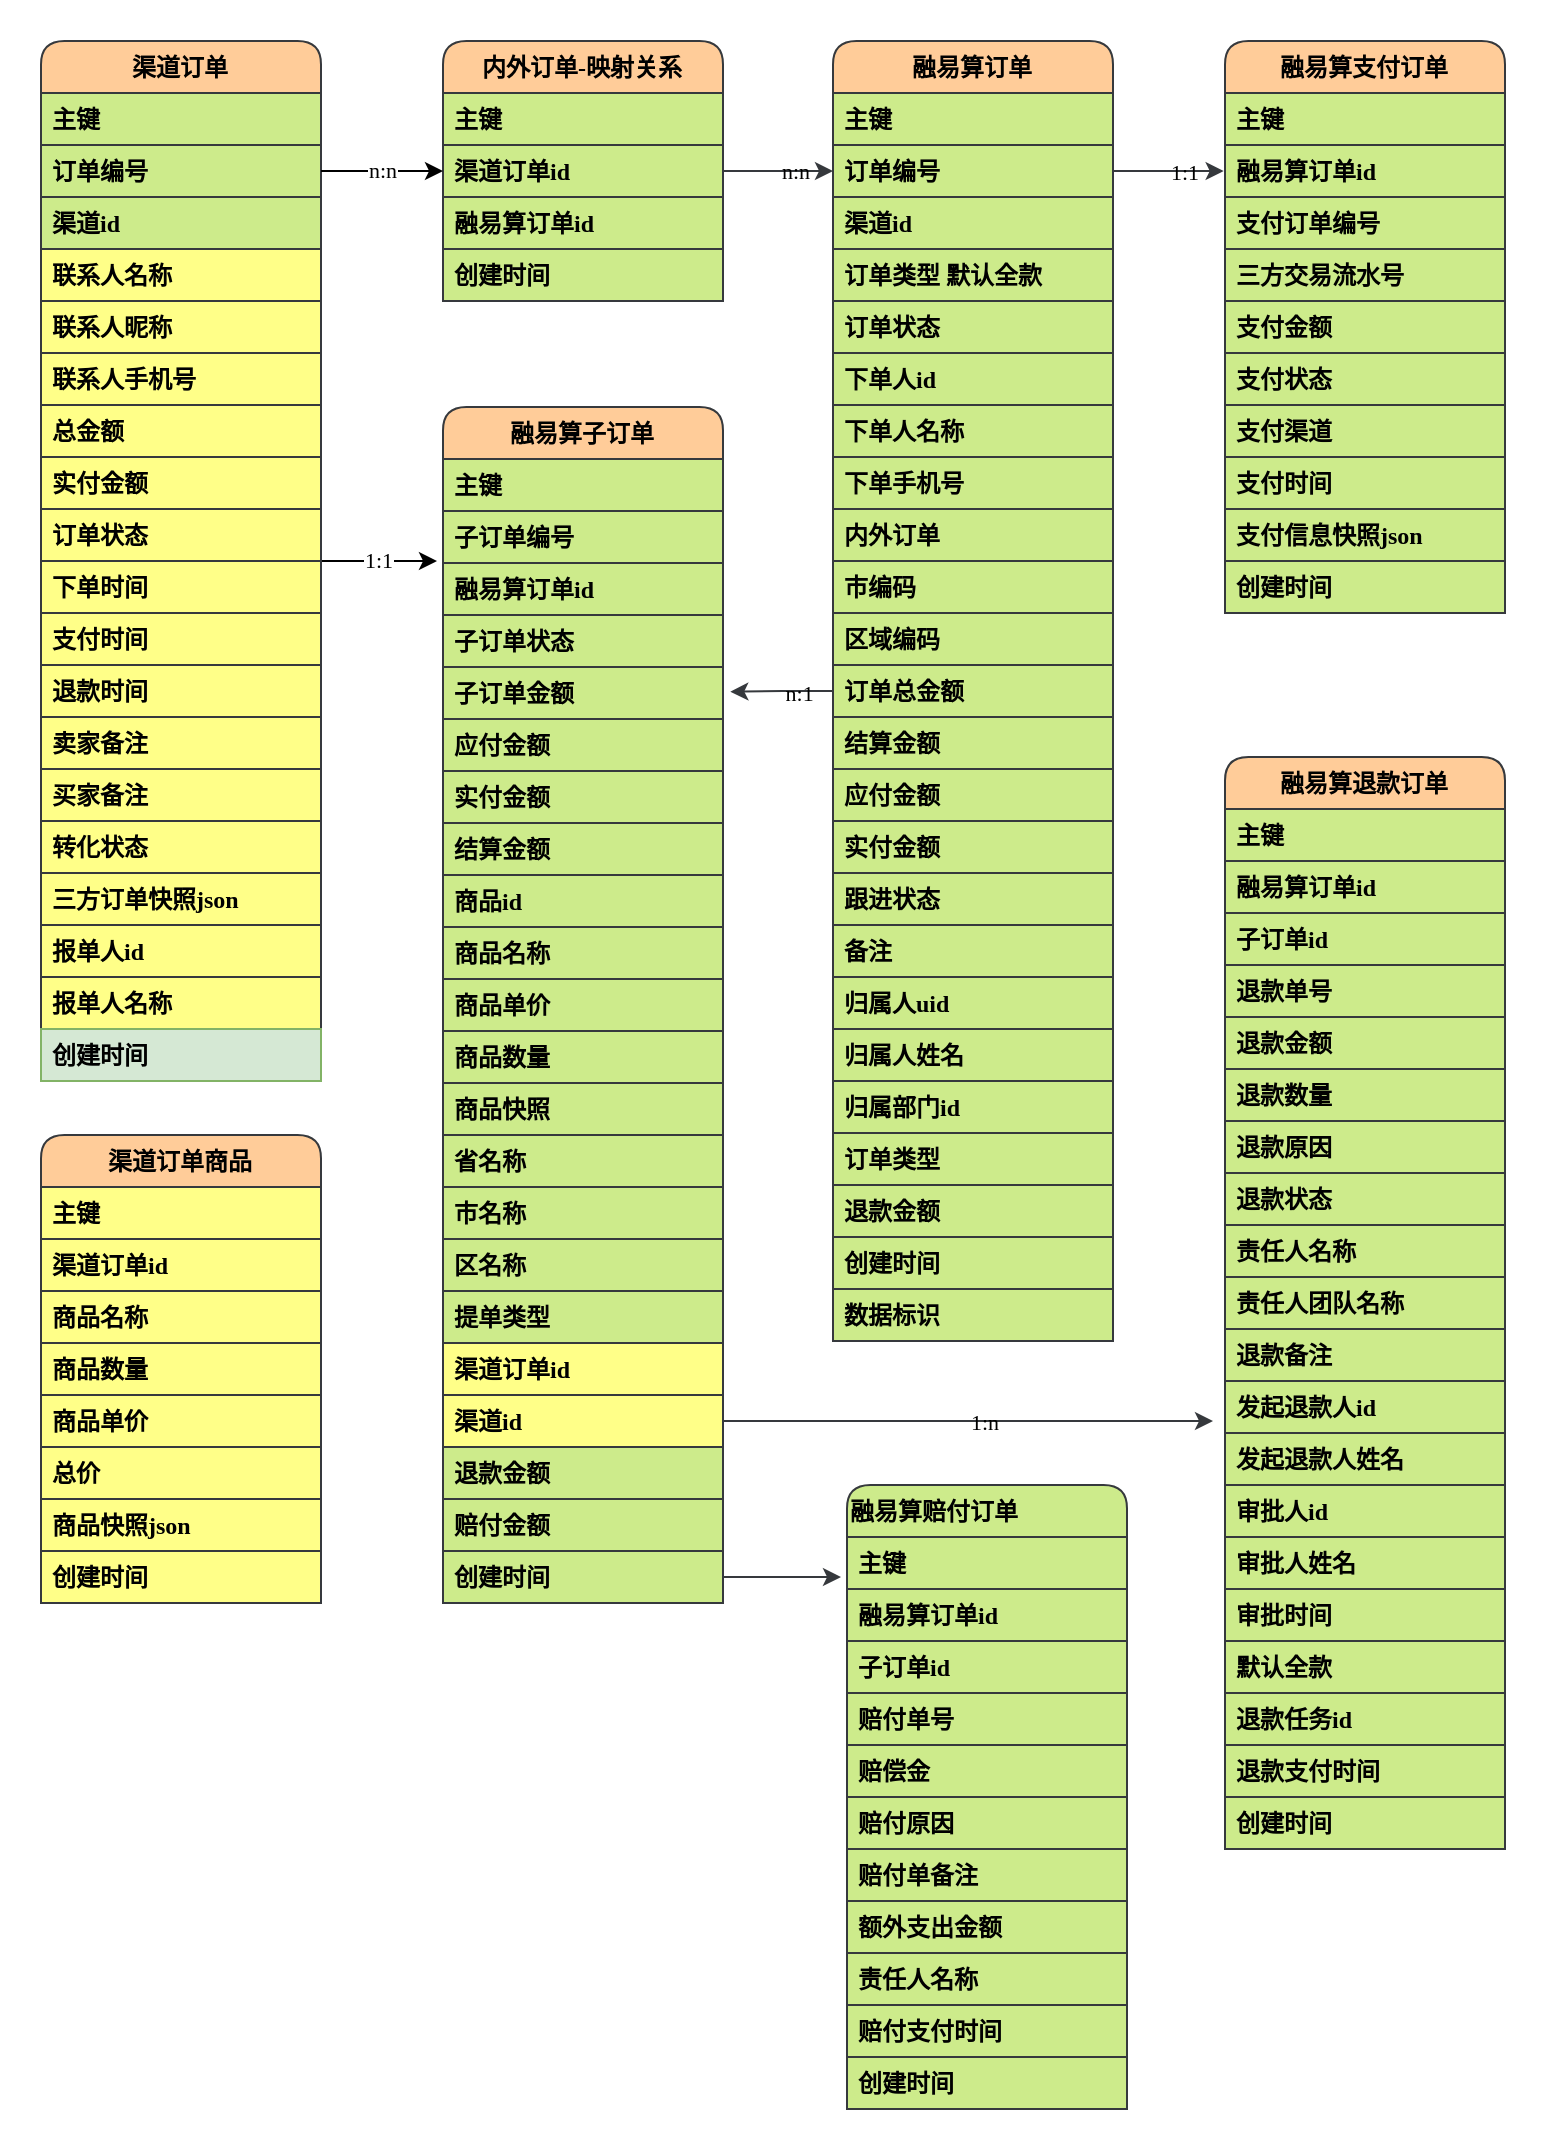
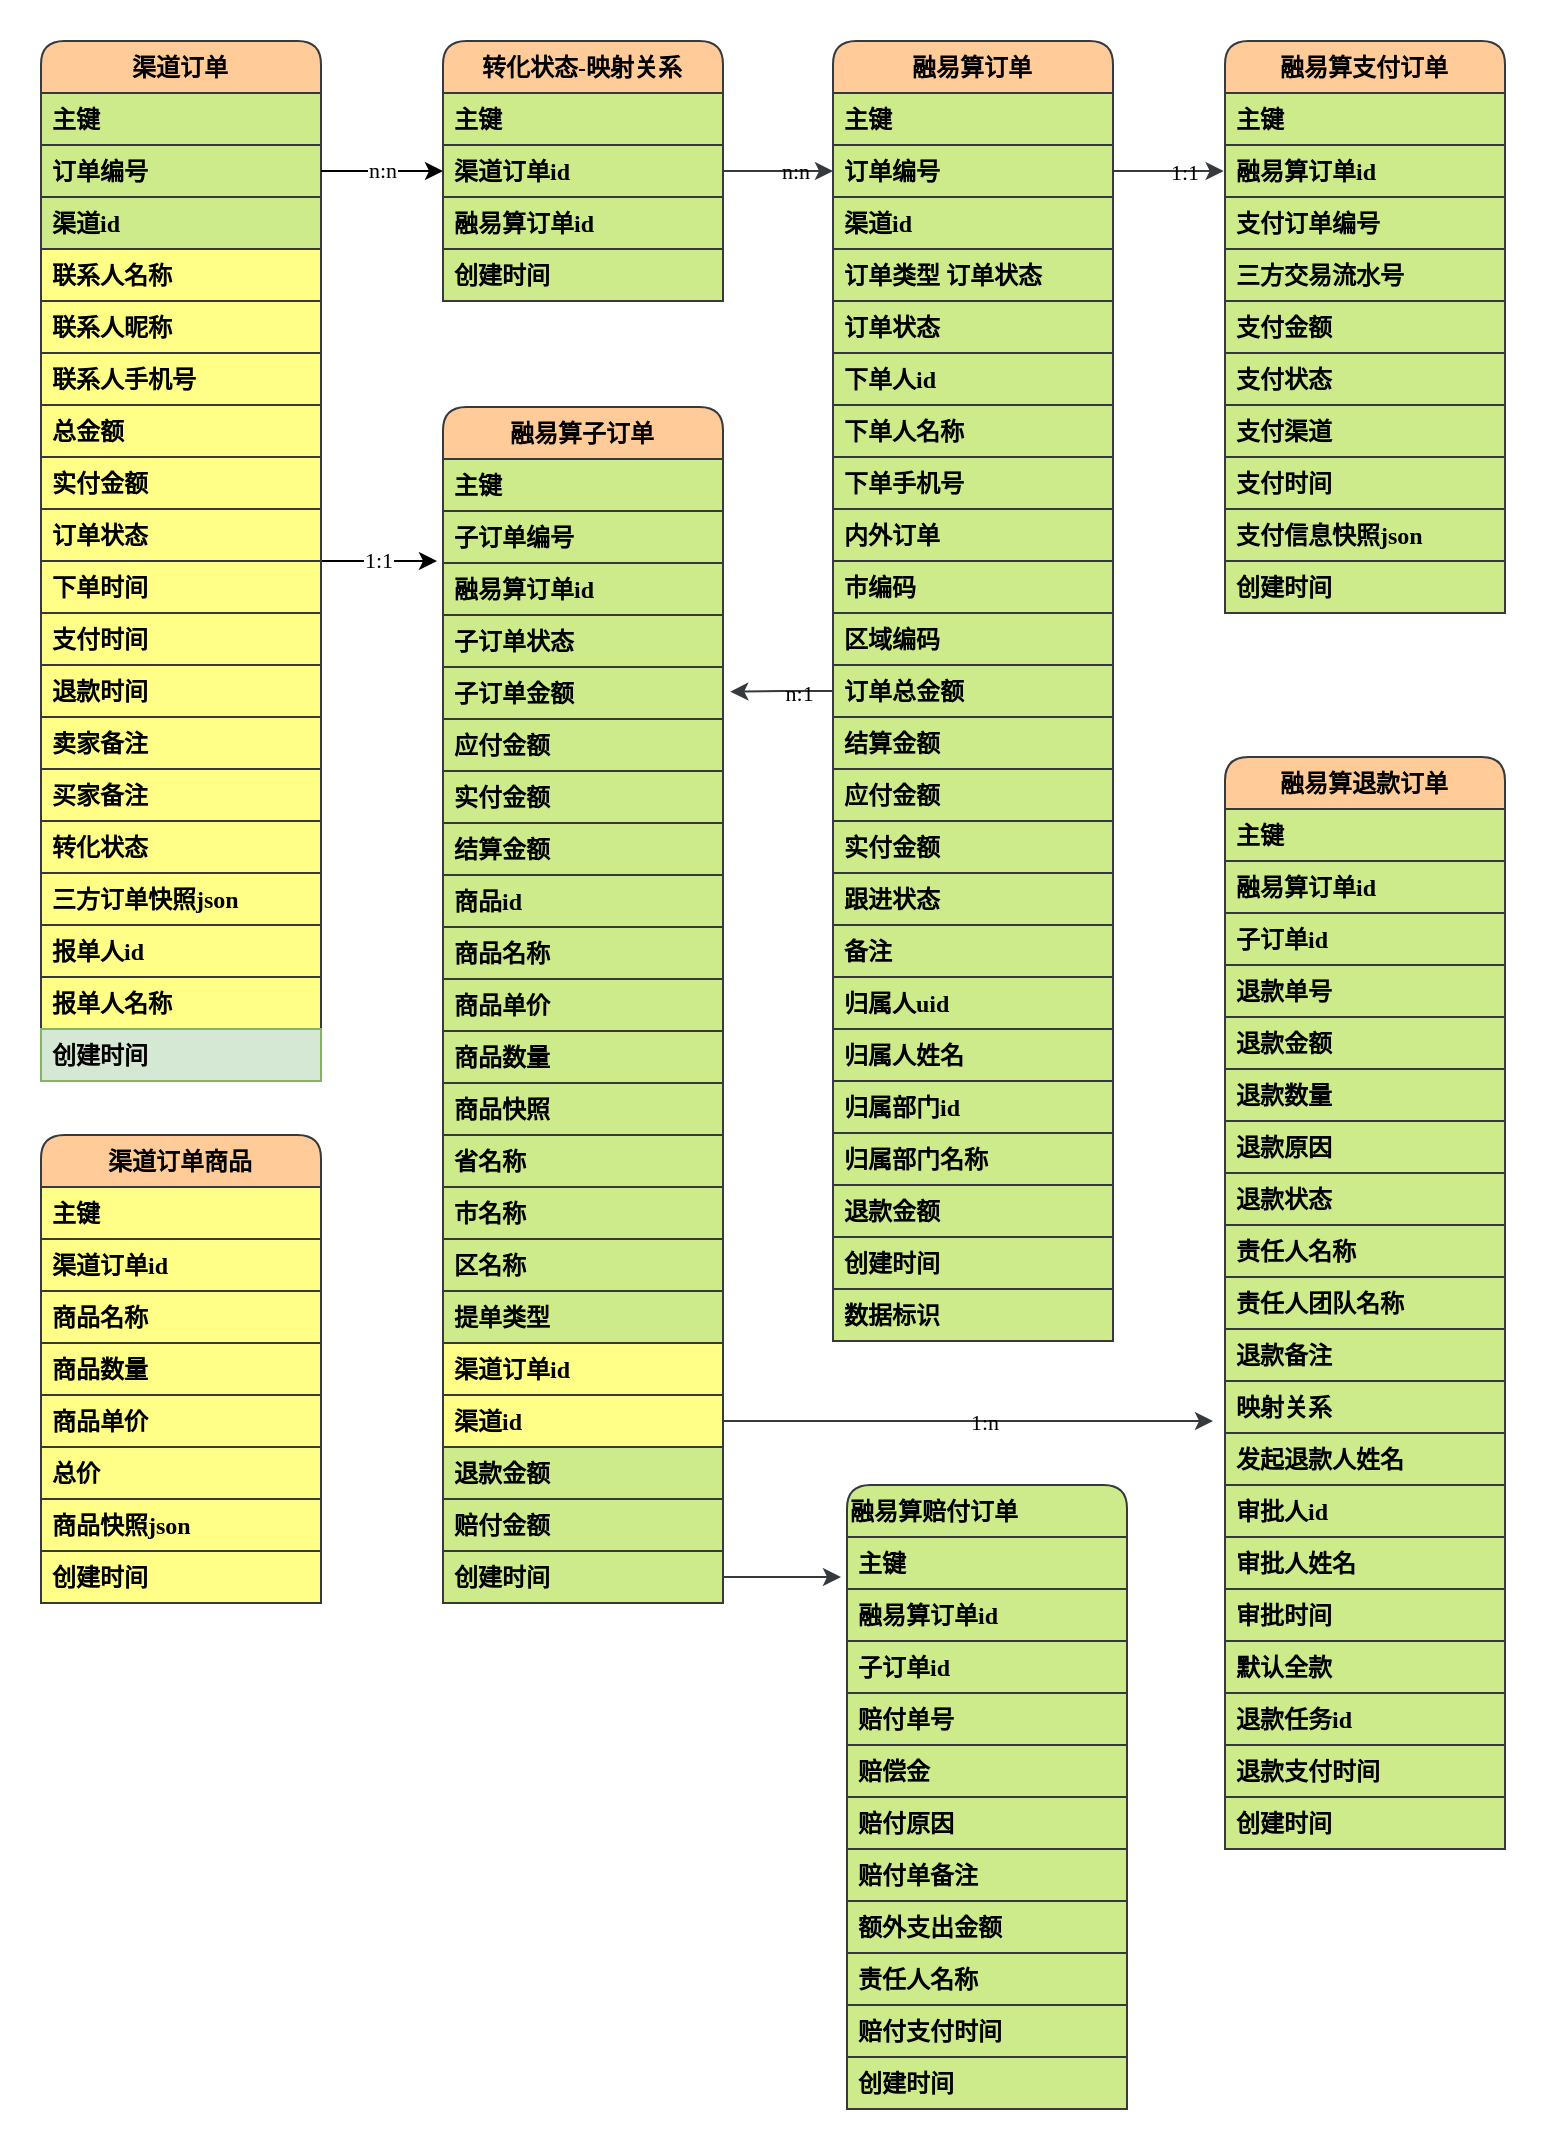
(582, 68) -> (582, 68)
(944, 276) -> (944, 276)
(892, 1160) -> (916, 1160)
(1306, 1408) -> (1284, 1408)
